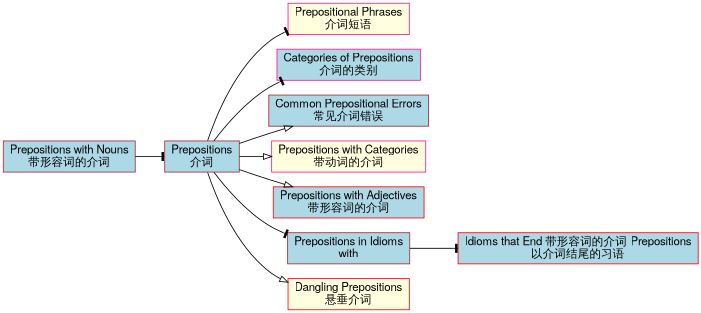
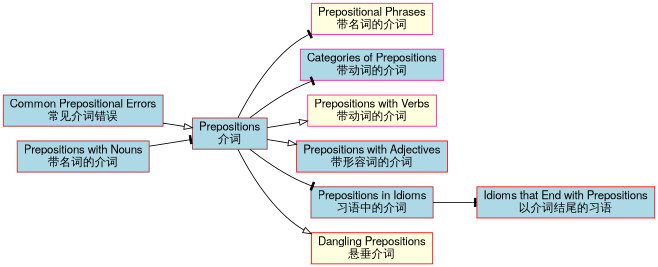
(349, 19) -> (372, 19)
(349, 65) -> (372, 65)
(262, 136) -> (174, 125)
(69, 157) -> (83, 157)
(349, 157) -> (372, 111)
(349, 248) -> (372, 202)
(578, 248) -> (566, 202)
